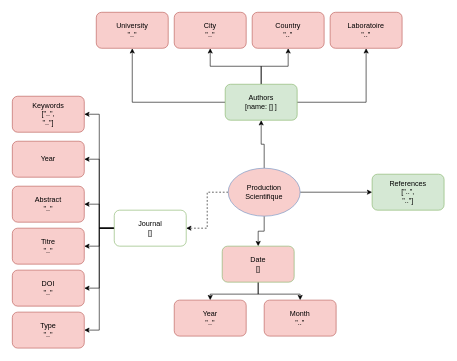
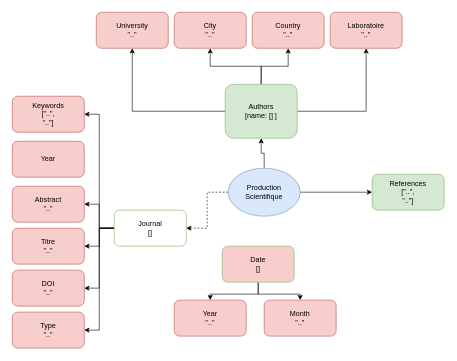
(261, 102) -> (261, 111)
(89, 159) -> none
(264, 192) -> (264, 192)
(258, 233) -> none
